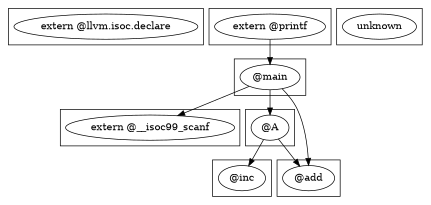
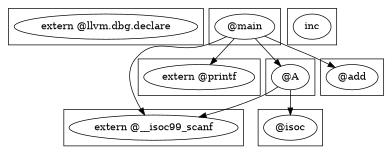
(106, 27) -> (106, 27)
(379, 27) -> (312, 27)
(270, 49) -> (224, 49)
(287, 150) -> (243, 103)
(242, 178) -> (290, 128)
